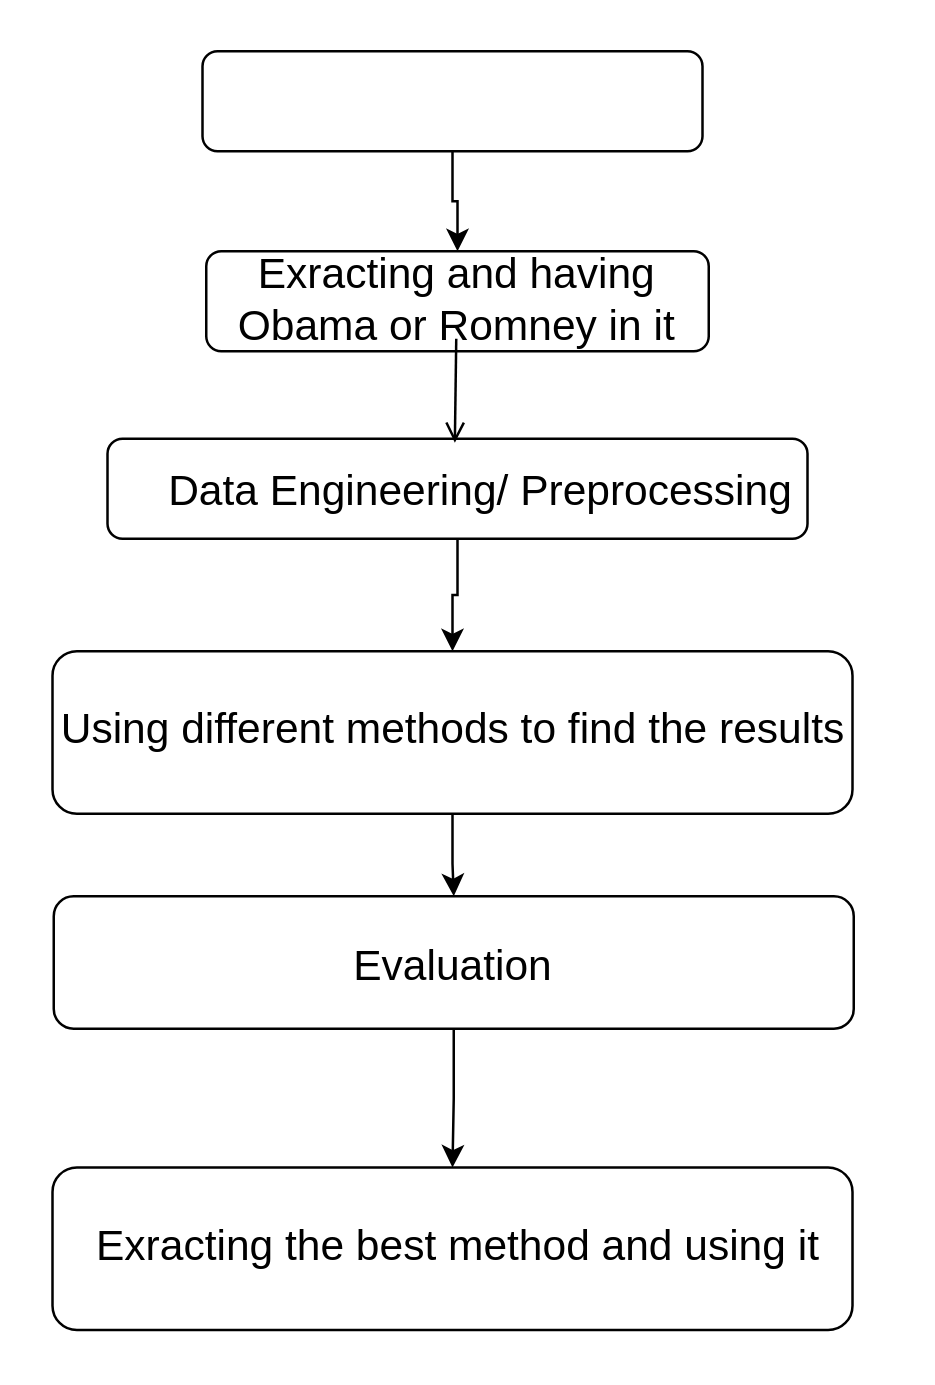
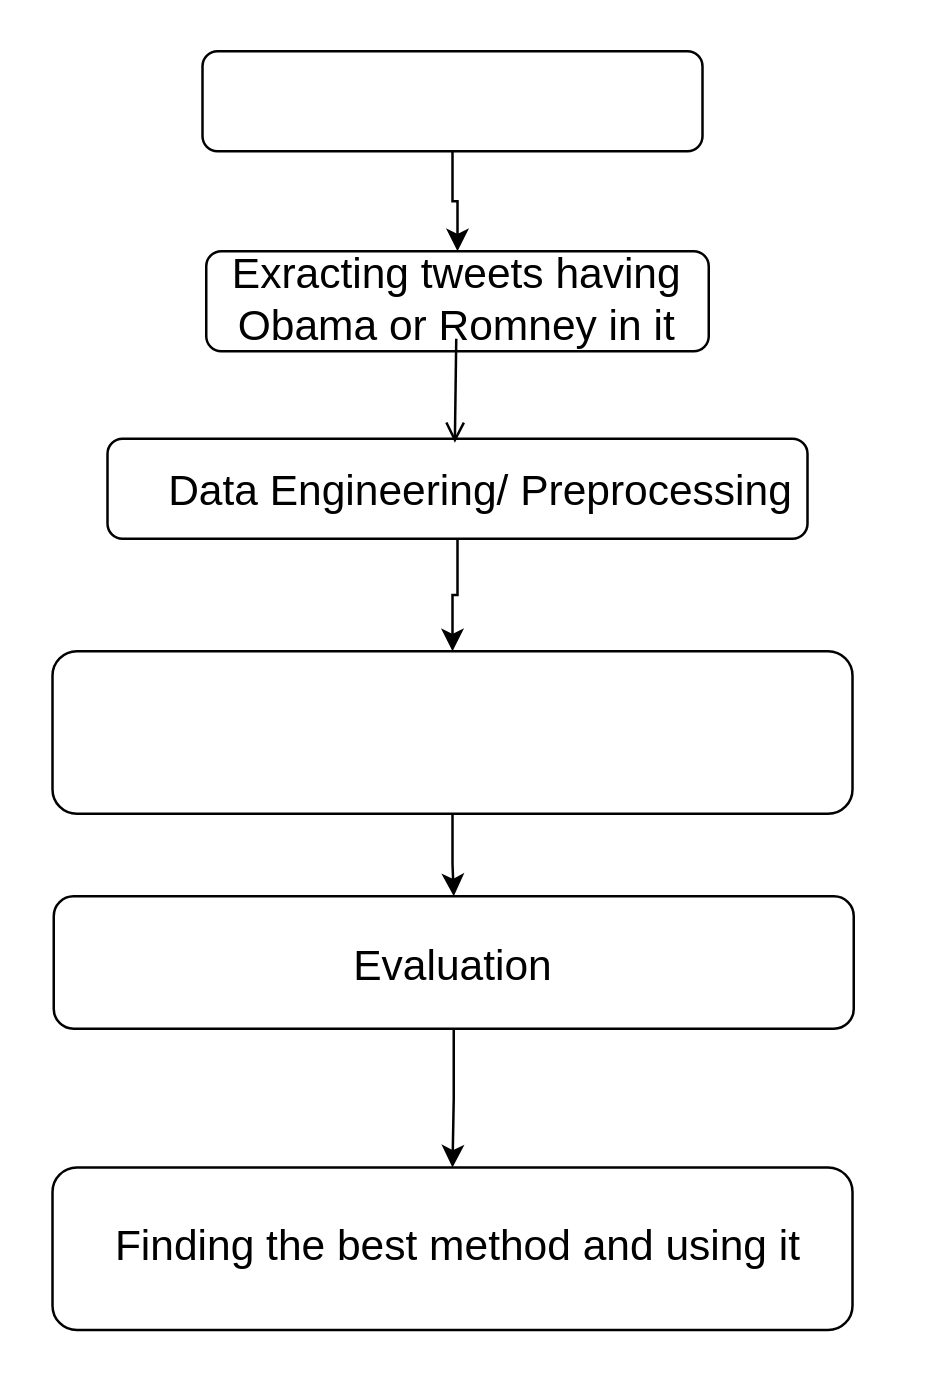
(458, 301) -> (458, 301)
(453, 751) -> none
(459, 1249) -> (459, 1249)
